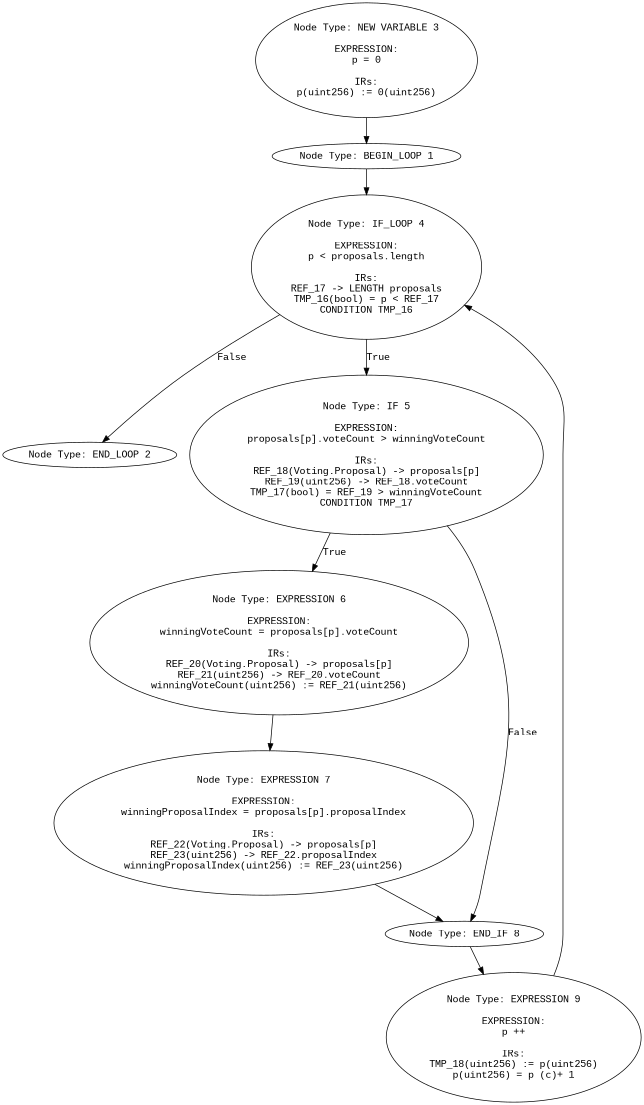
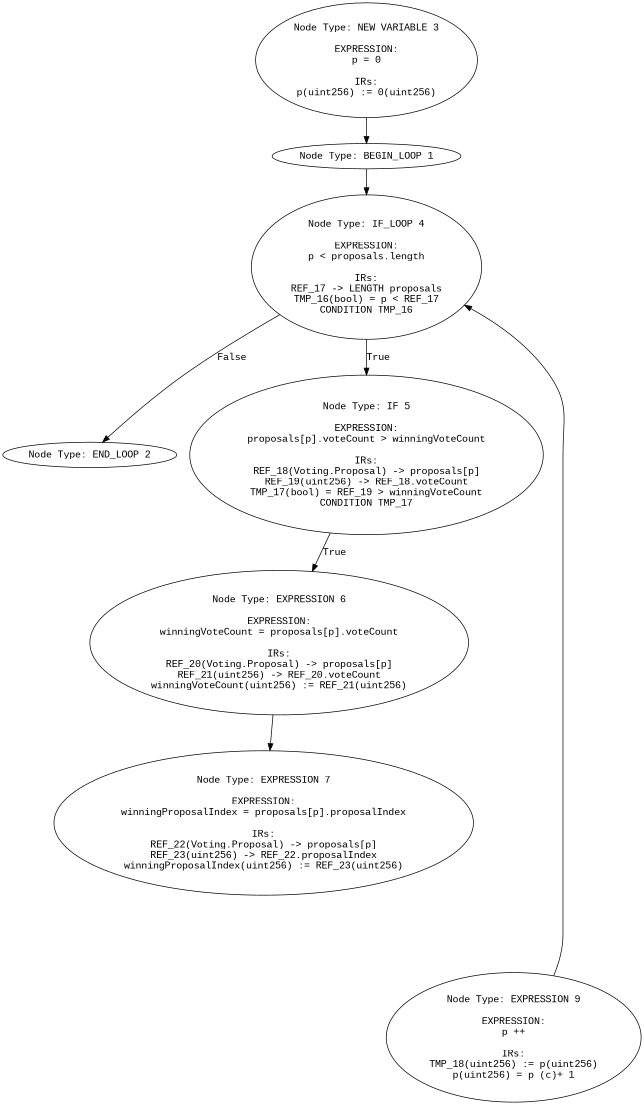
(464, 934) -> none
